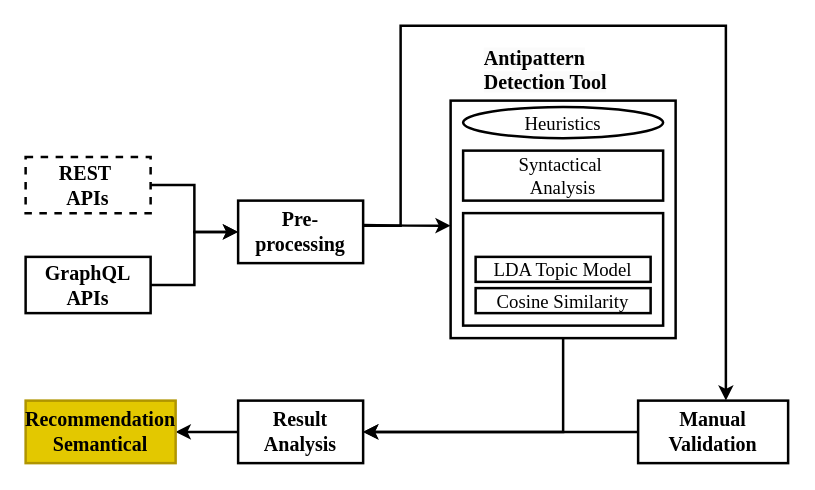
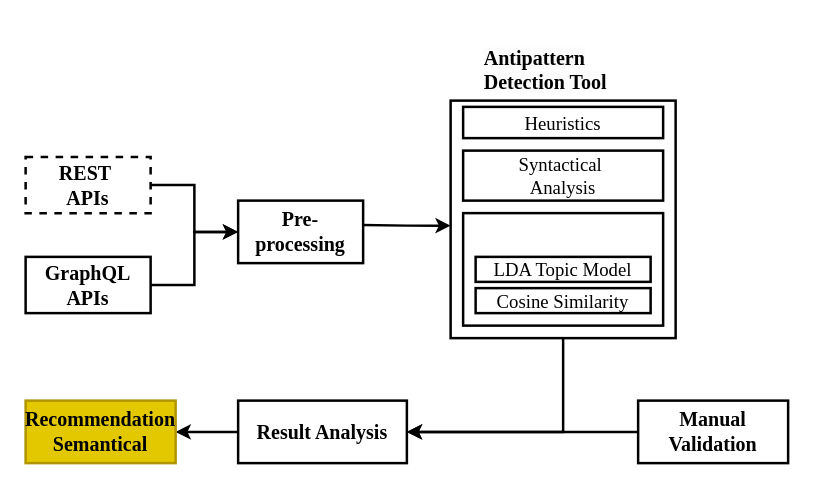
(647, 26) -> none
(563, 123) -> (563, 123)
(301, 432) -> (323, 432)
